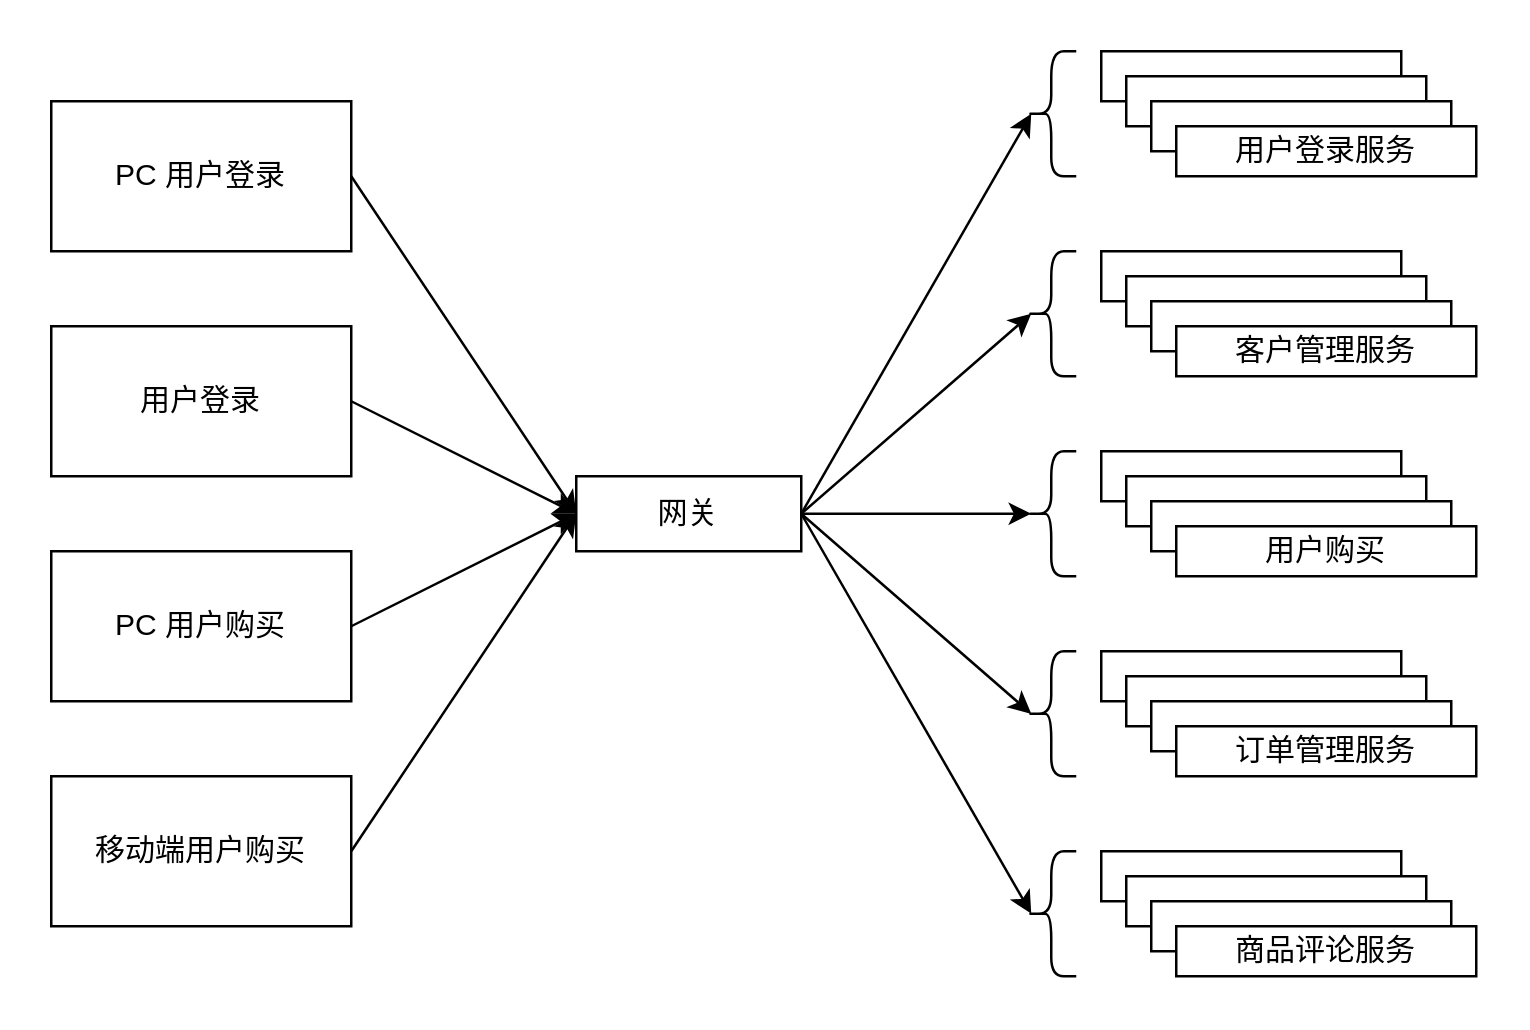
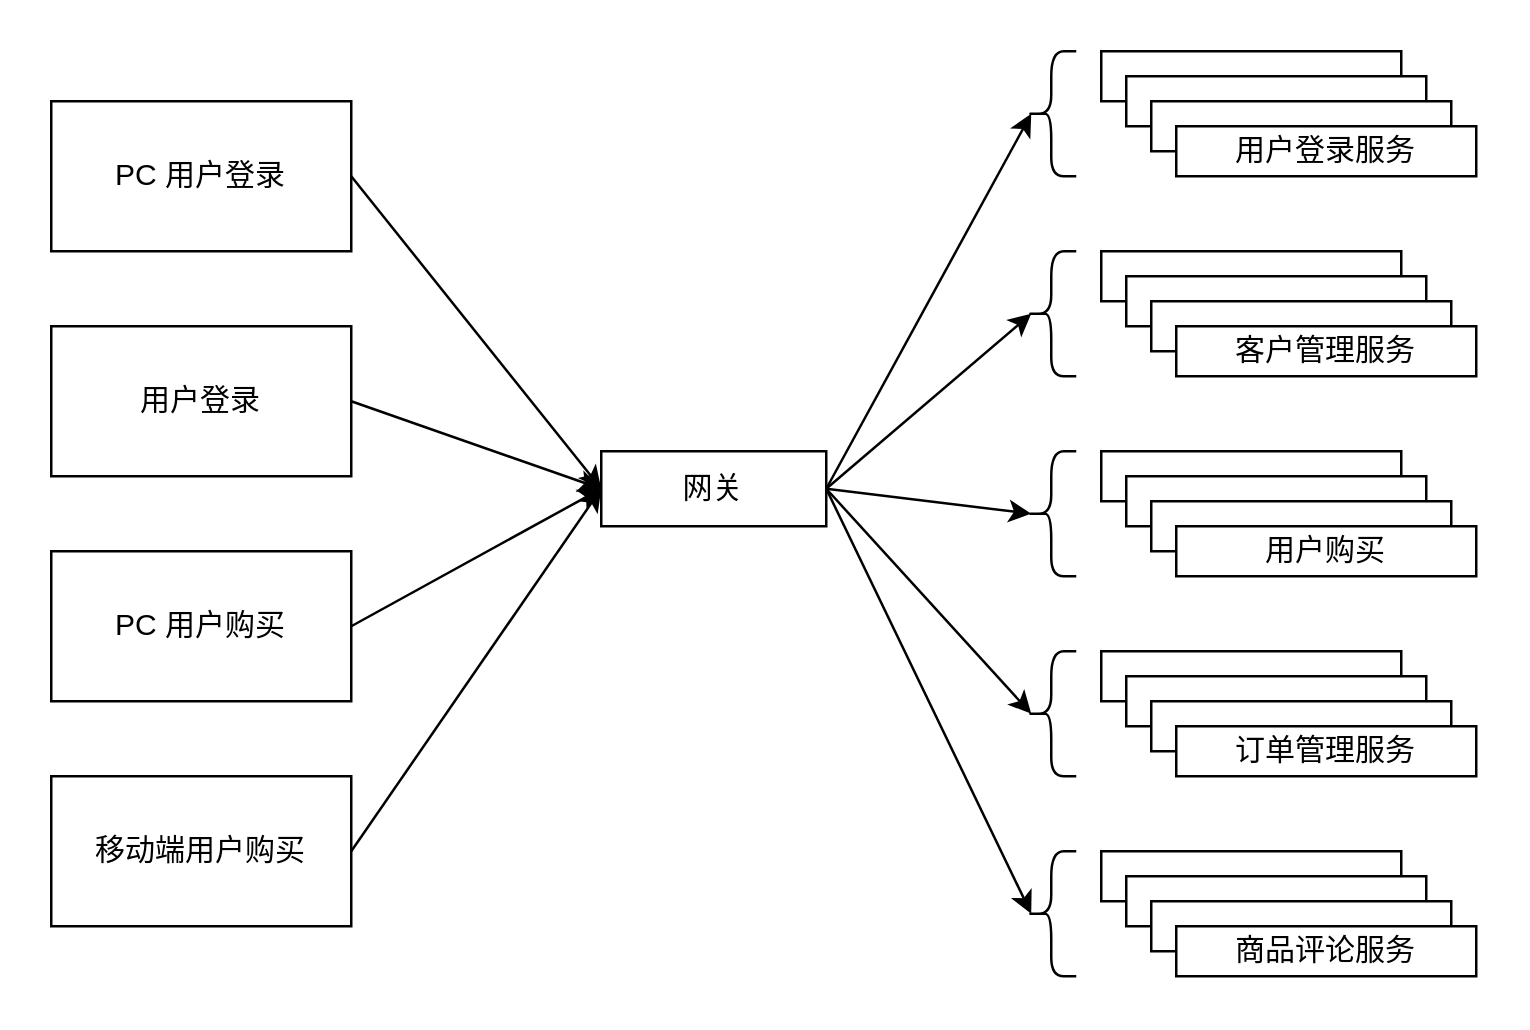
(689, 514) -> (714, 489)
